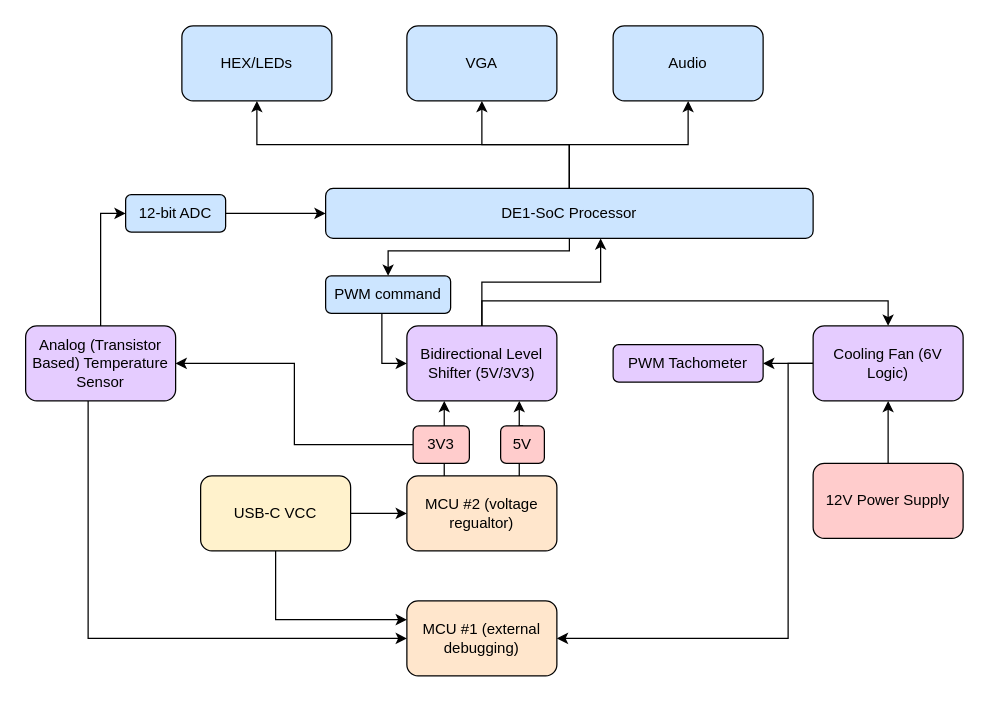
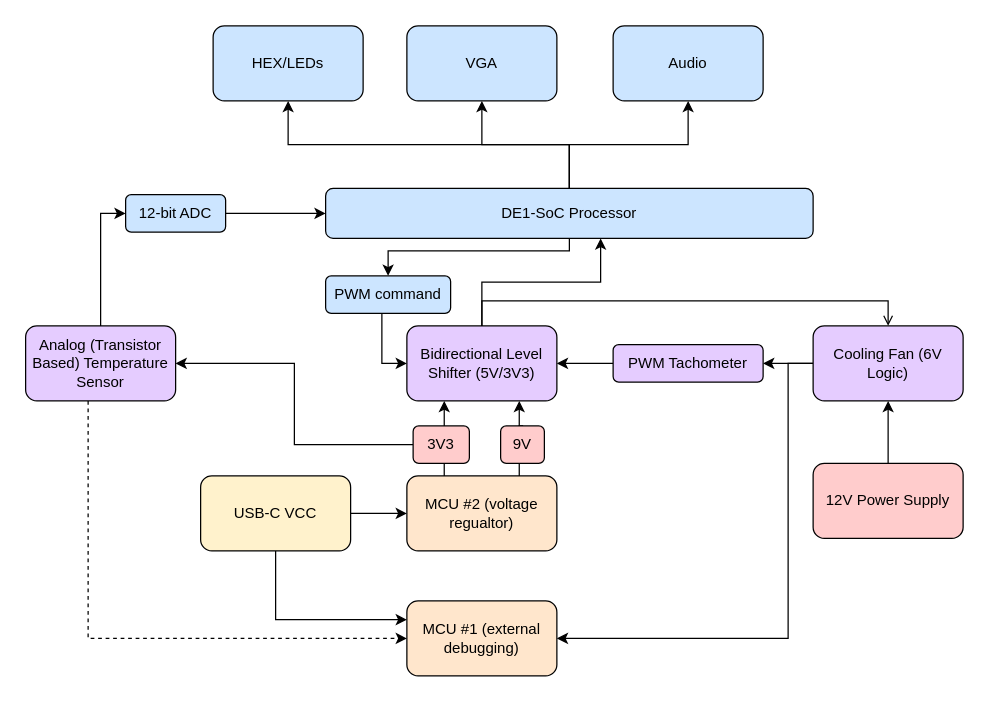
(257, 63) -> (288, 63)
(888, 316) -> (888, 317)
none -> (589, 363)
(523, 444) -> (523, 444)
(125, 638) -> (125, 638)
